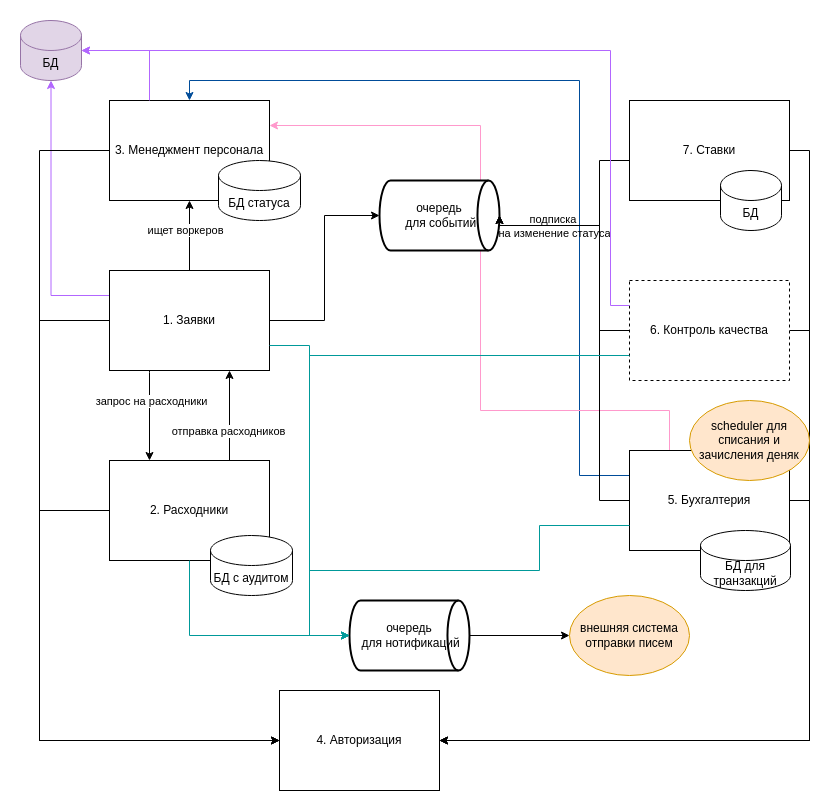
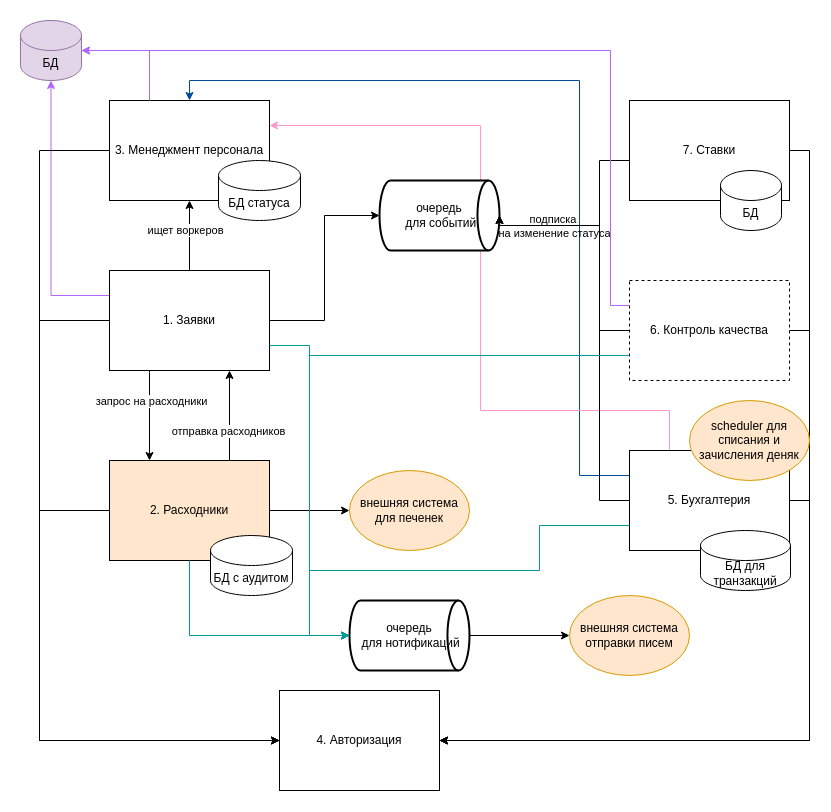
(190, 511) -> (190, 511)
none -> (306, 511)
none -> (410, 511)
